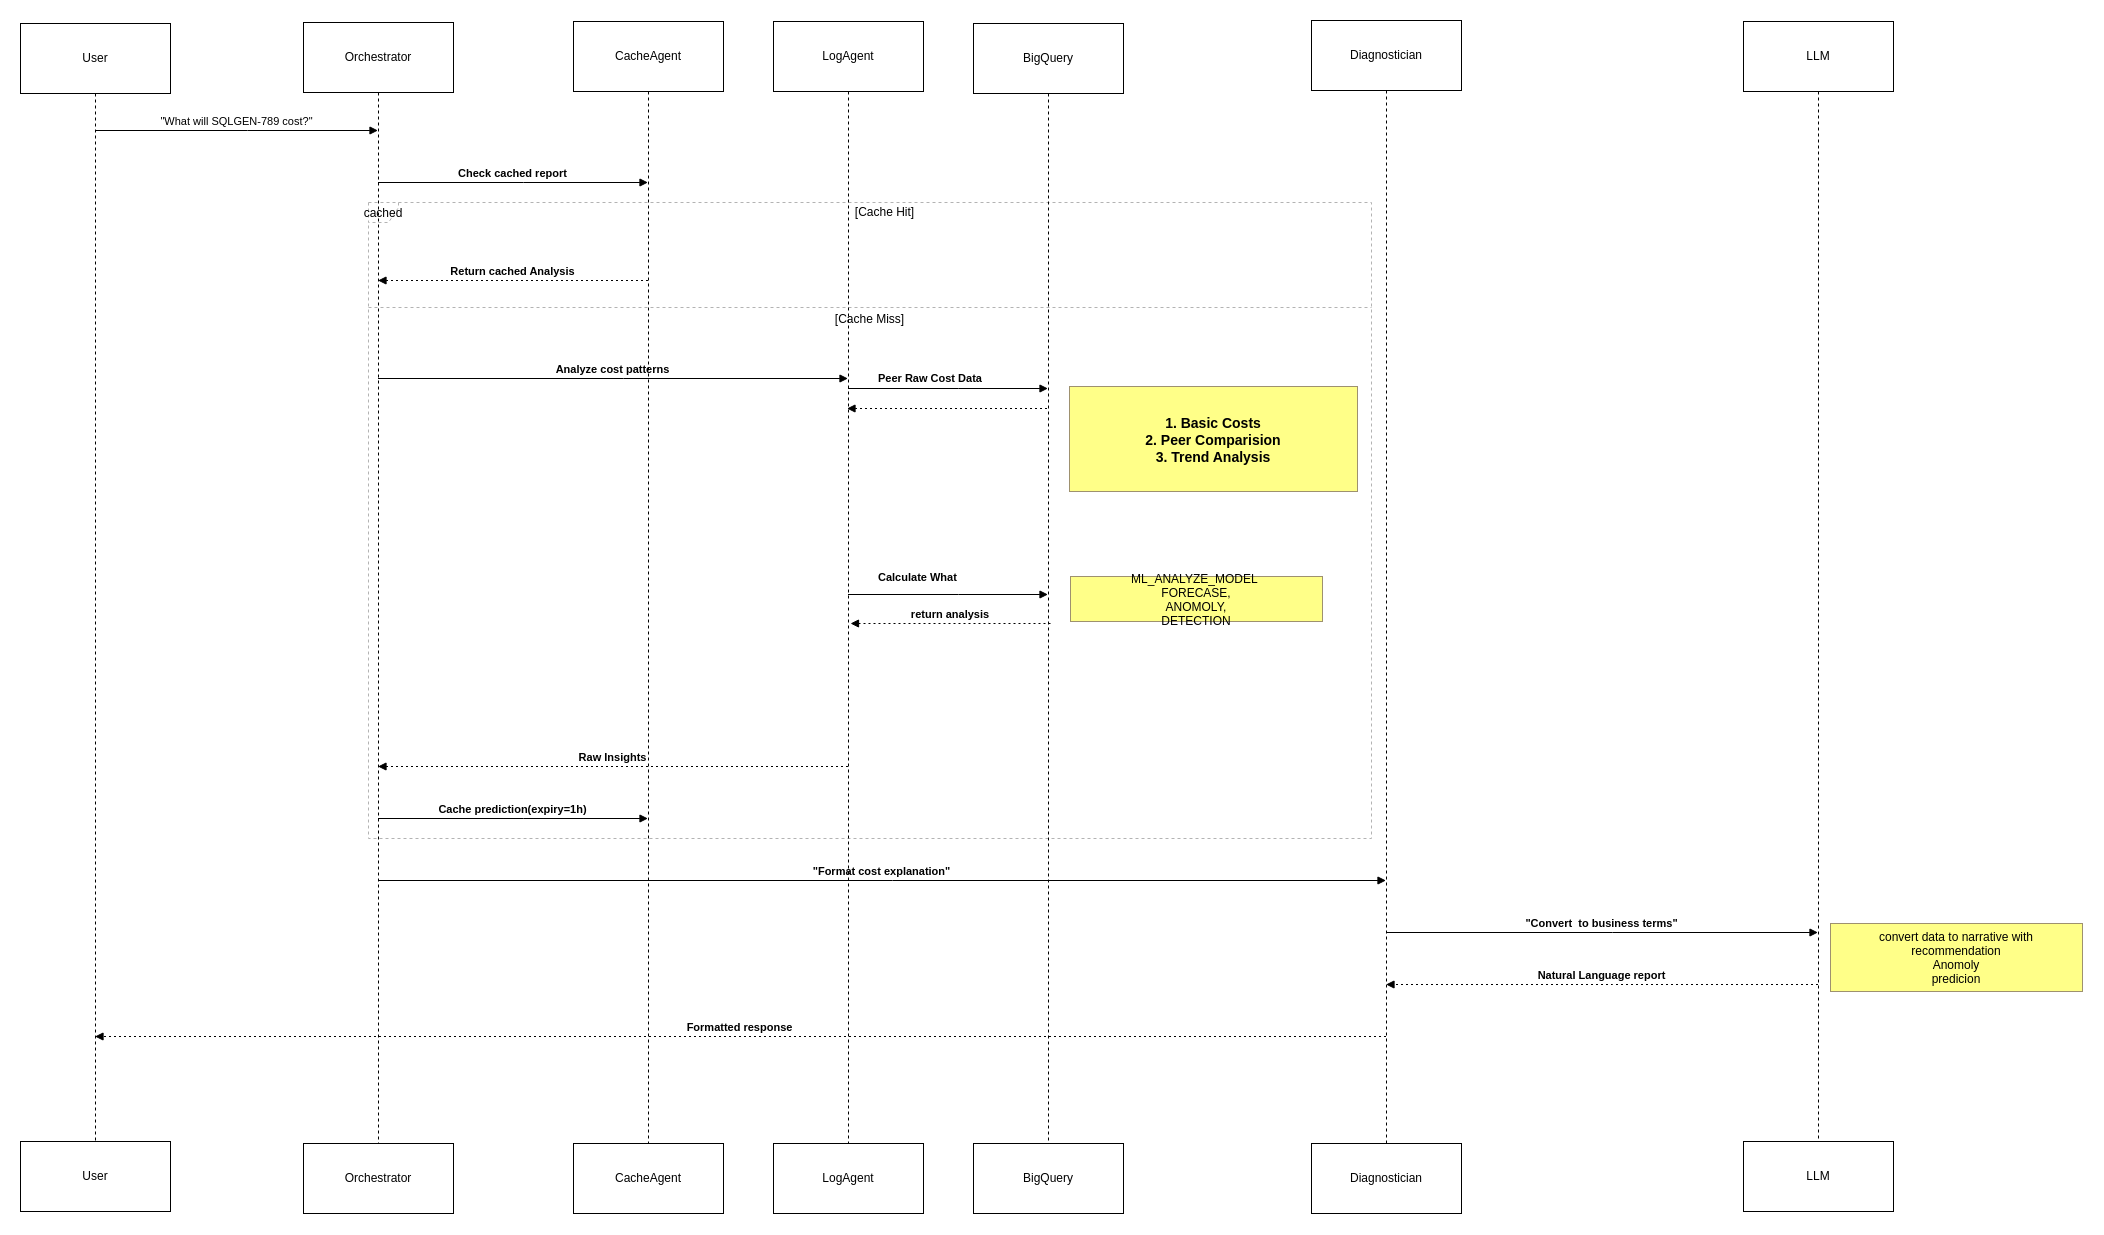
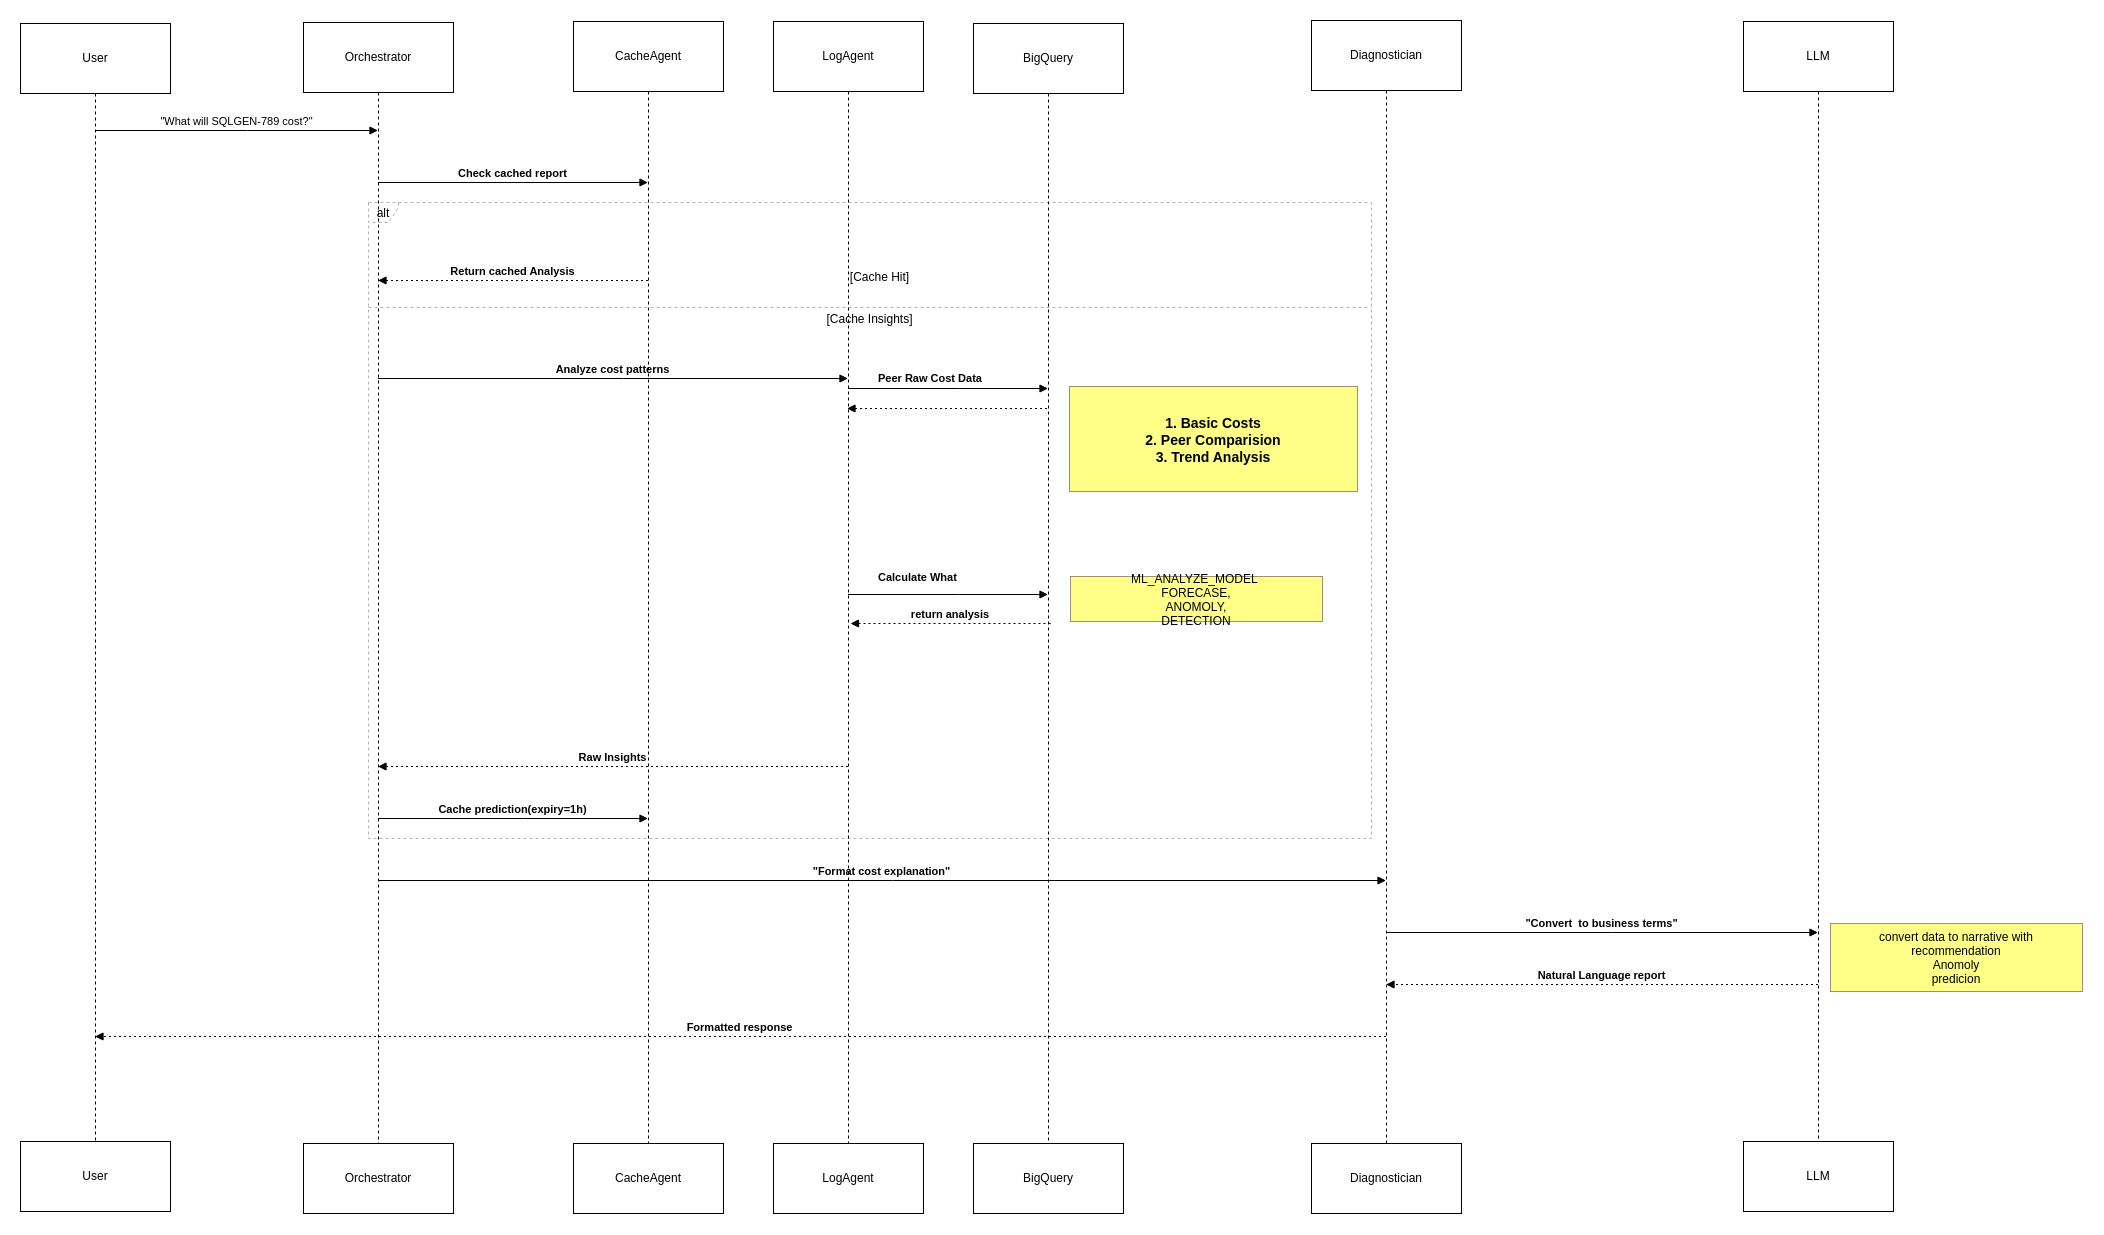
(383, 213) -> (383, 213)
(885, 213) -> (880, 278)
(870, 320) -> (870, 320)
